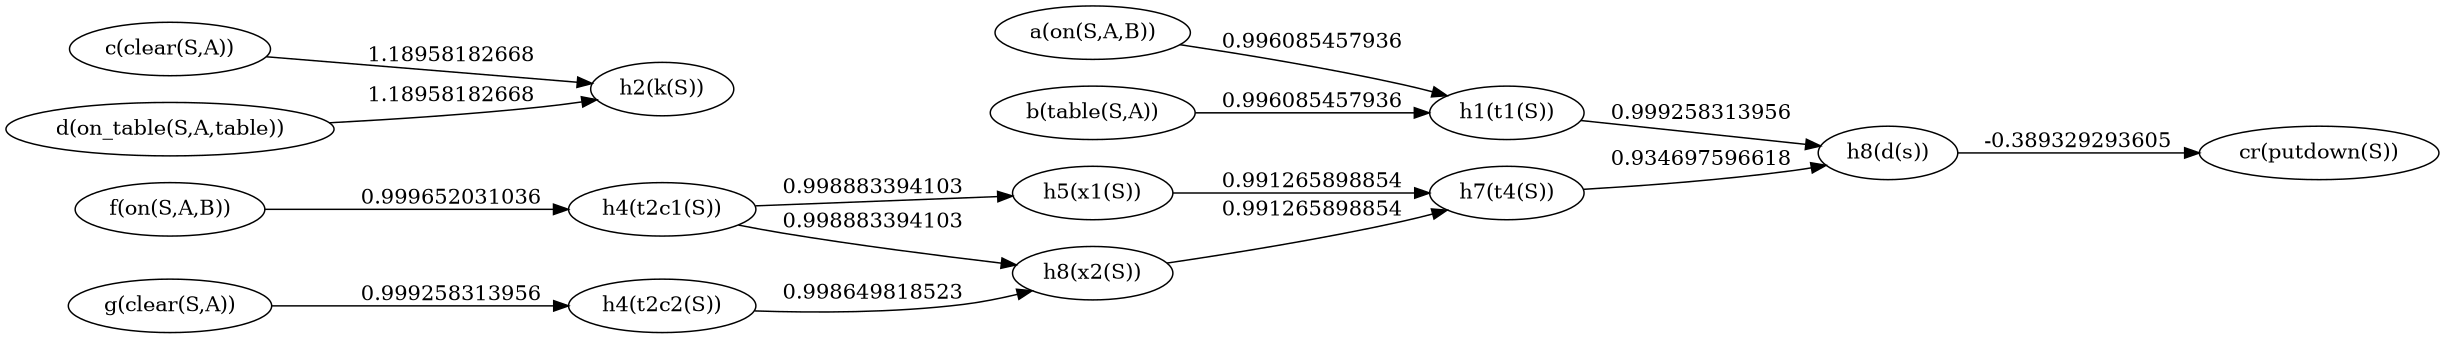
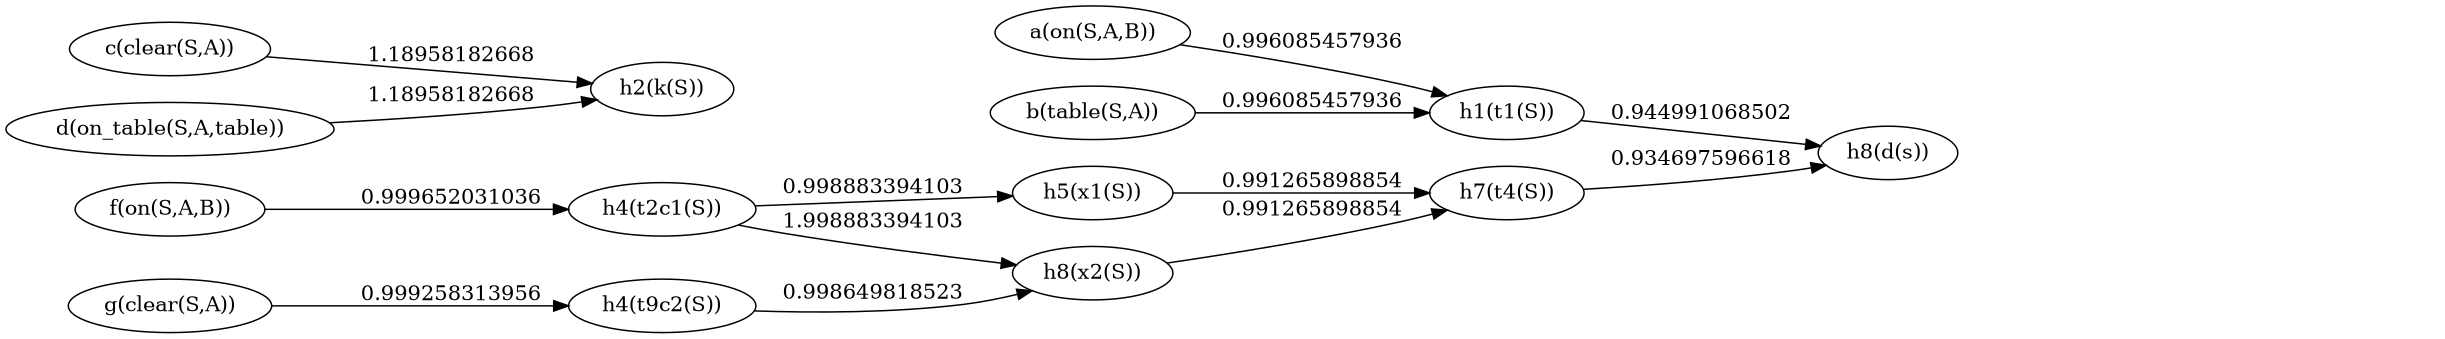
(1701, 114) -> (1701, 114)
(2319, 153) -> none
(873, 222) -> (873, 222)
(662, 306) -> (662, 306)
